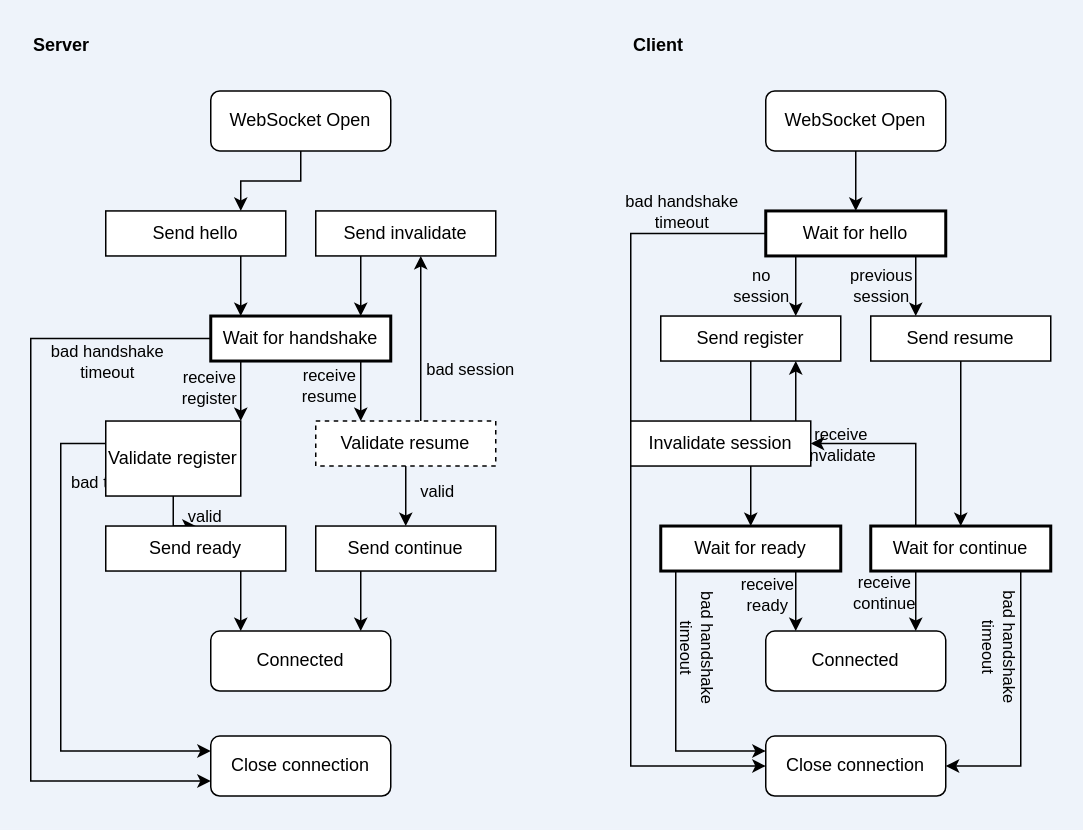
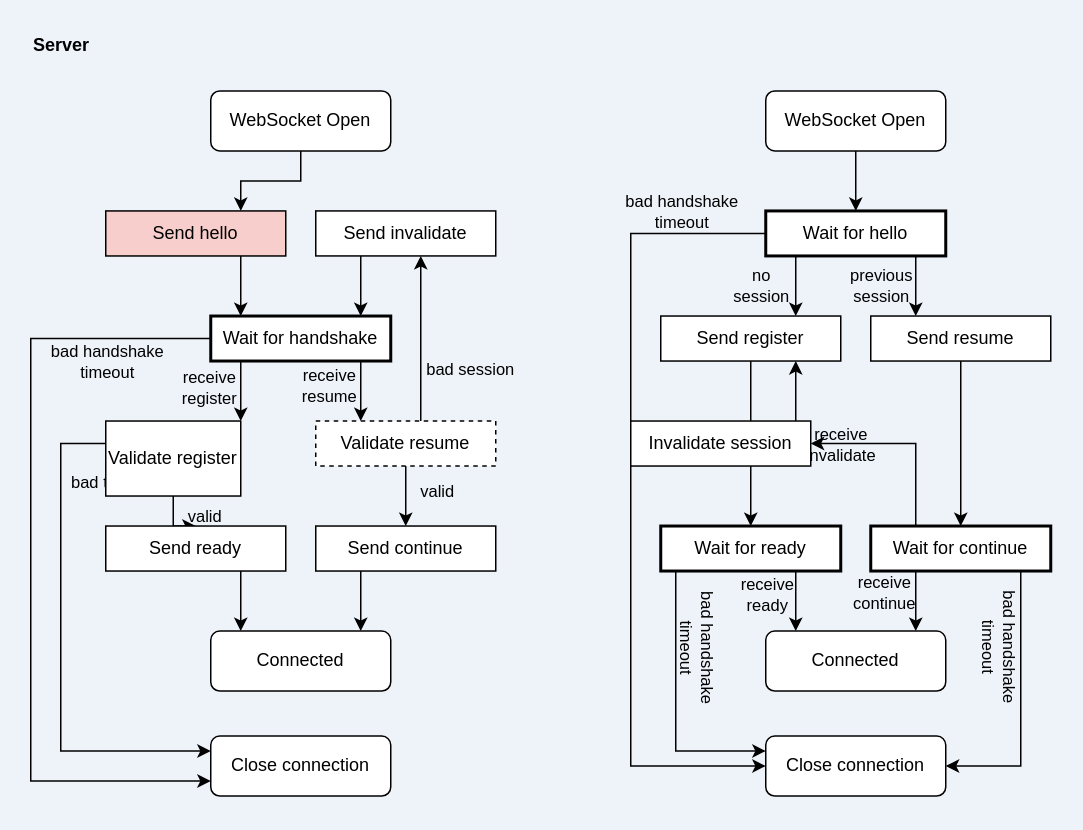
(740, 46) -> none
(196, 233) -> (196, 233)
